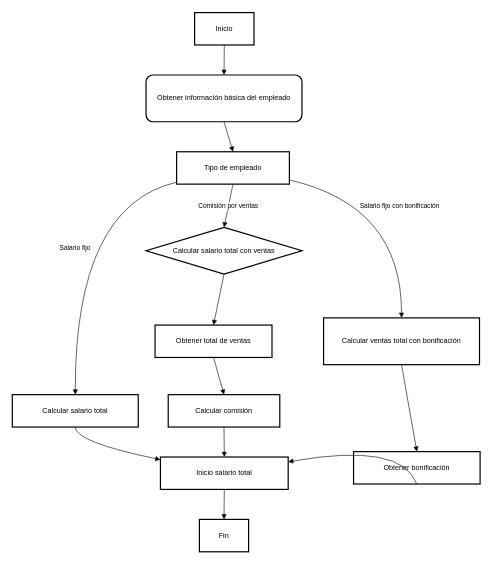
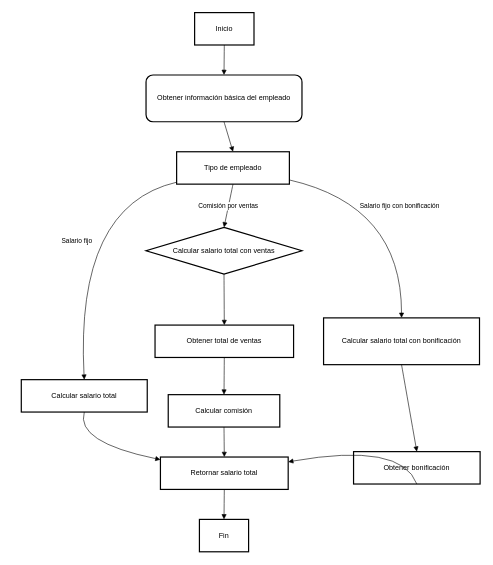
(214, 341) -> (224, 341)
(402, 341) -> (402, 341)
(75, 411) -> (84, 396)
(224, 473) -> (224, 473)
